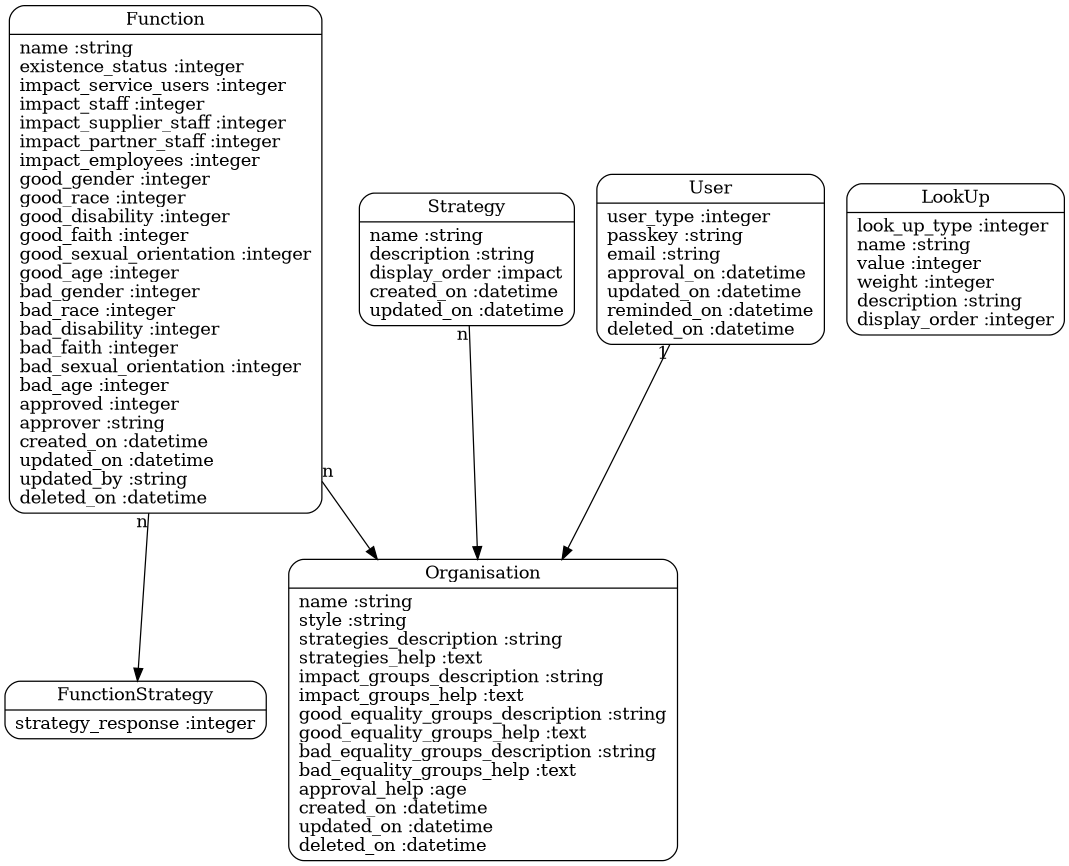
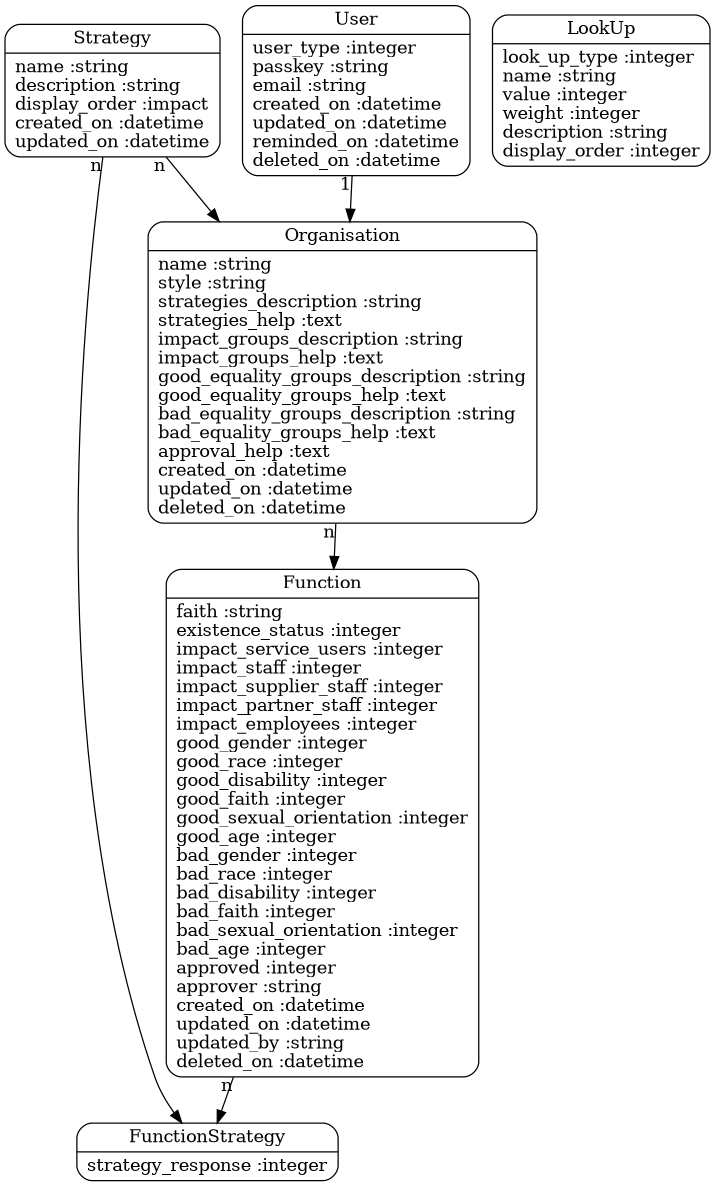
(76, 48) -> (229, 612)
(707, 273) -> (347, 104)
(346, 515) -> (335, 540)
none -> (81, 641)
(383, 789) -> (244, 452)
